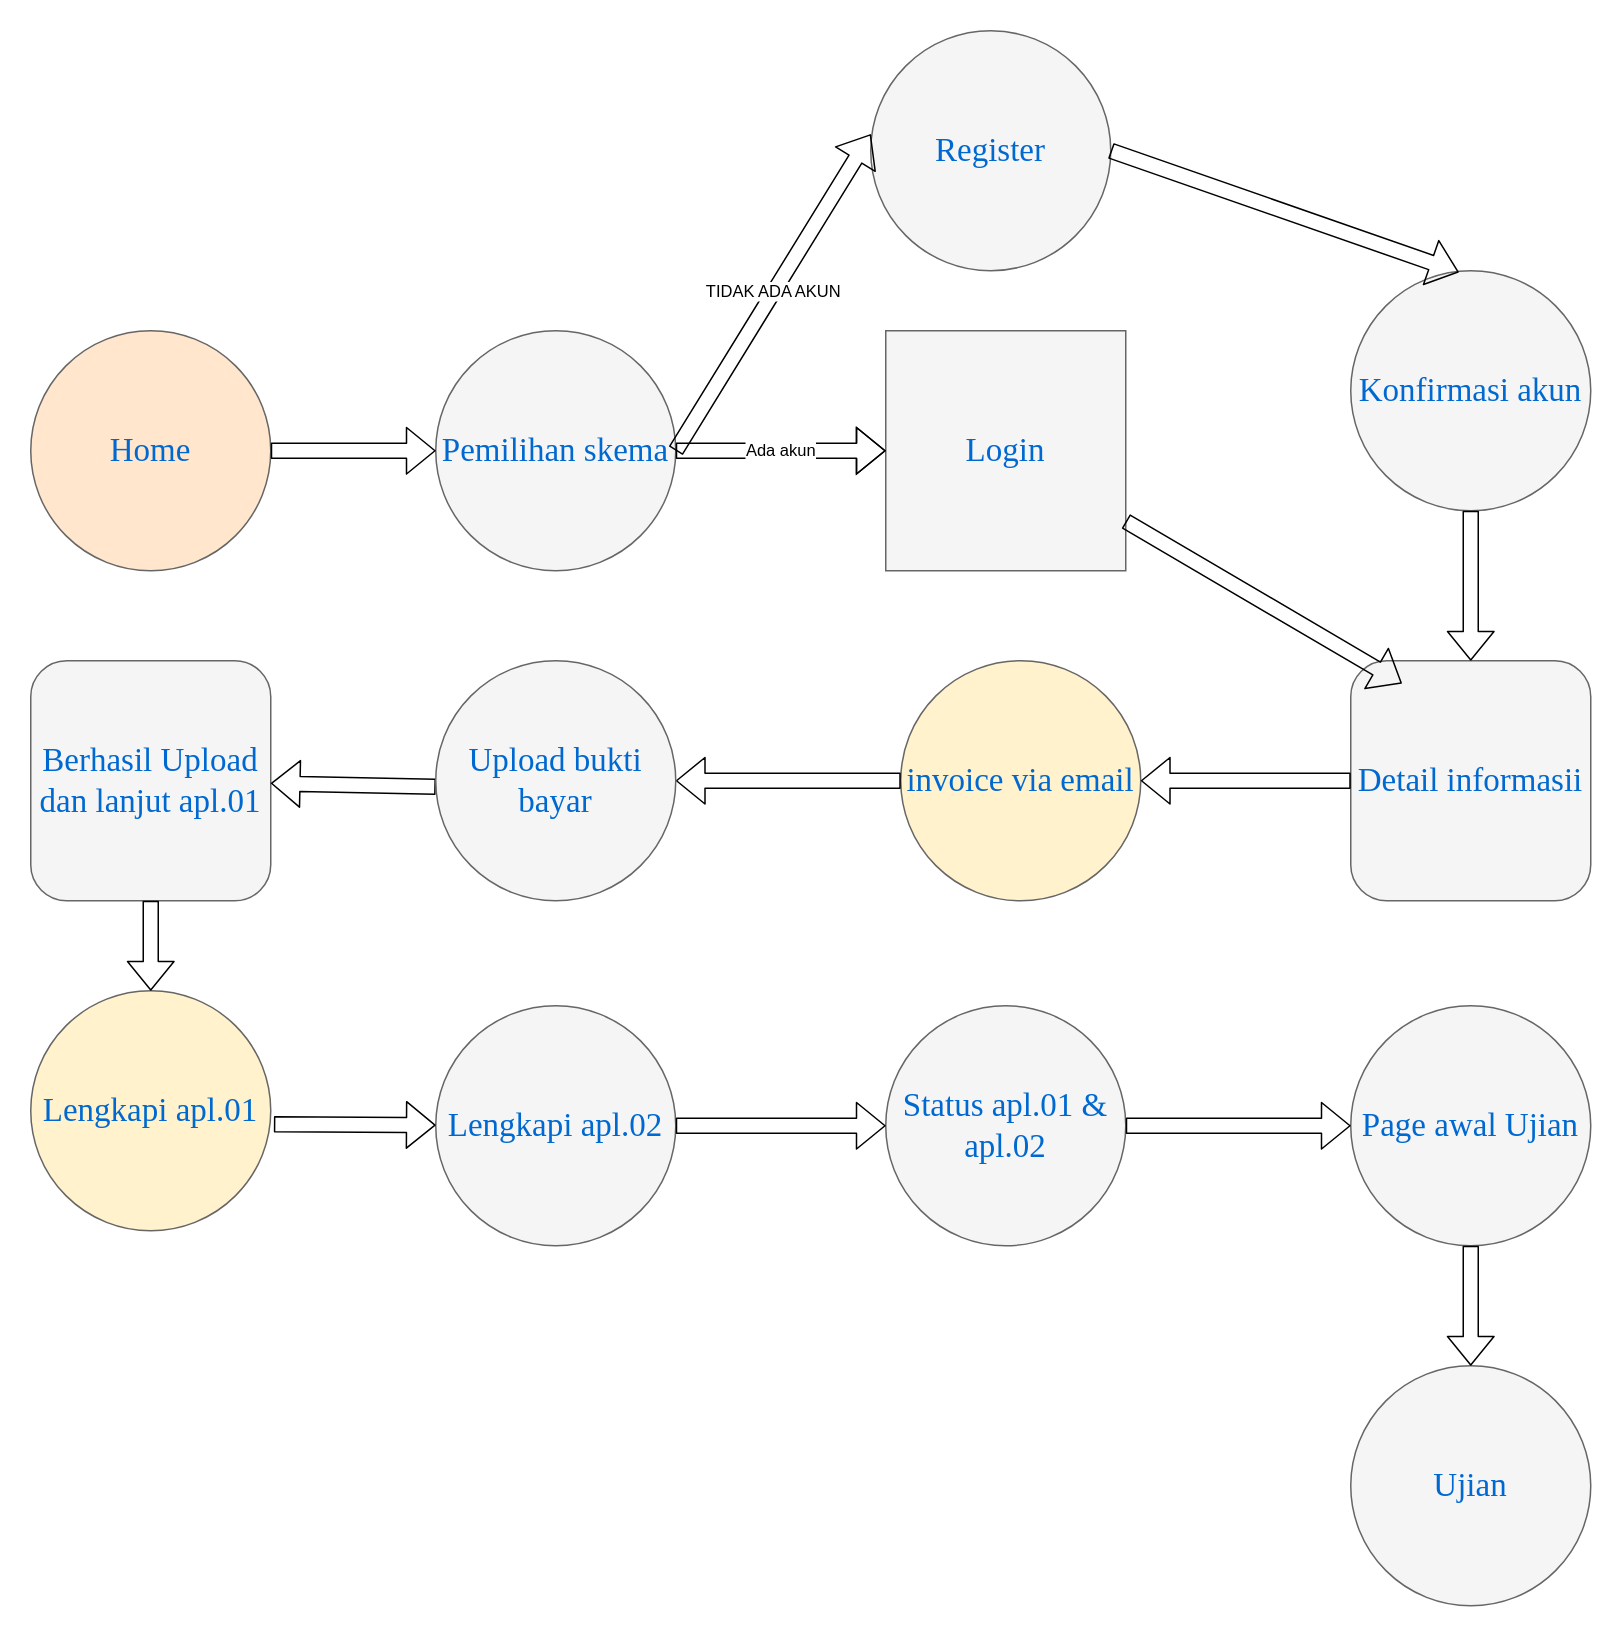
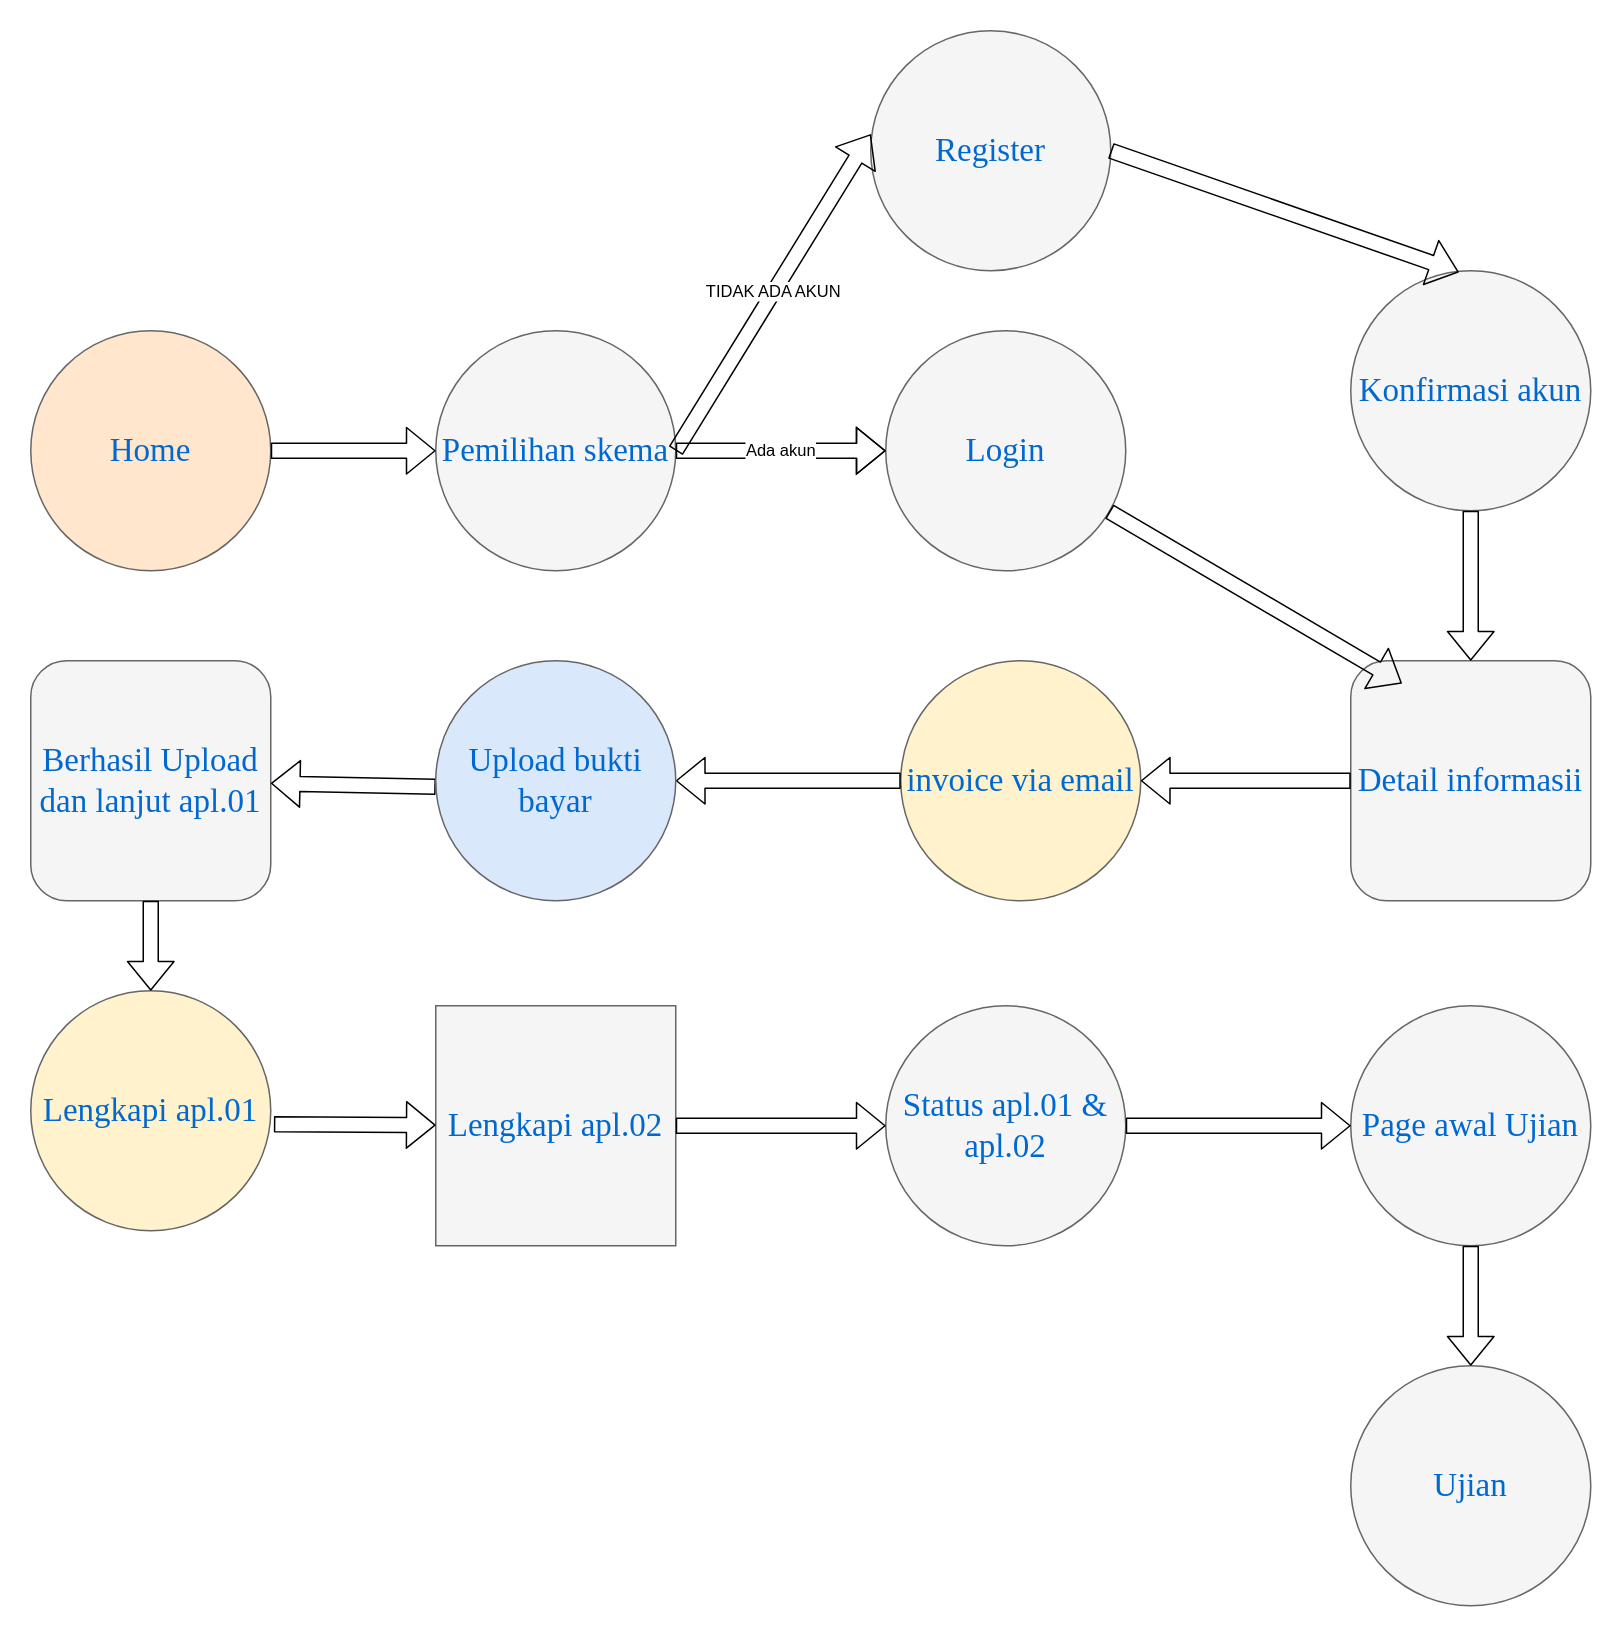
(1006, 451) -> (1006, 451)
(556, 781) -> (556, 781)
(556, 1126) -> (556, 1126)
